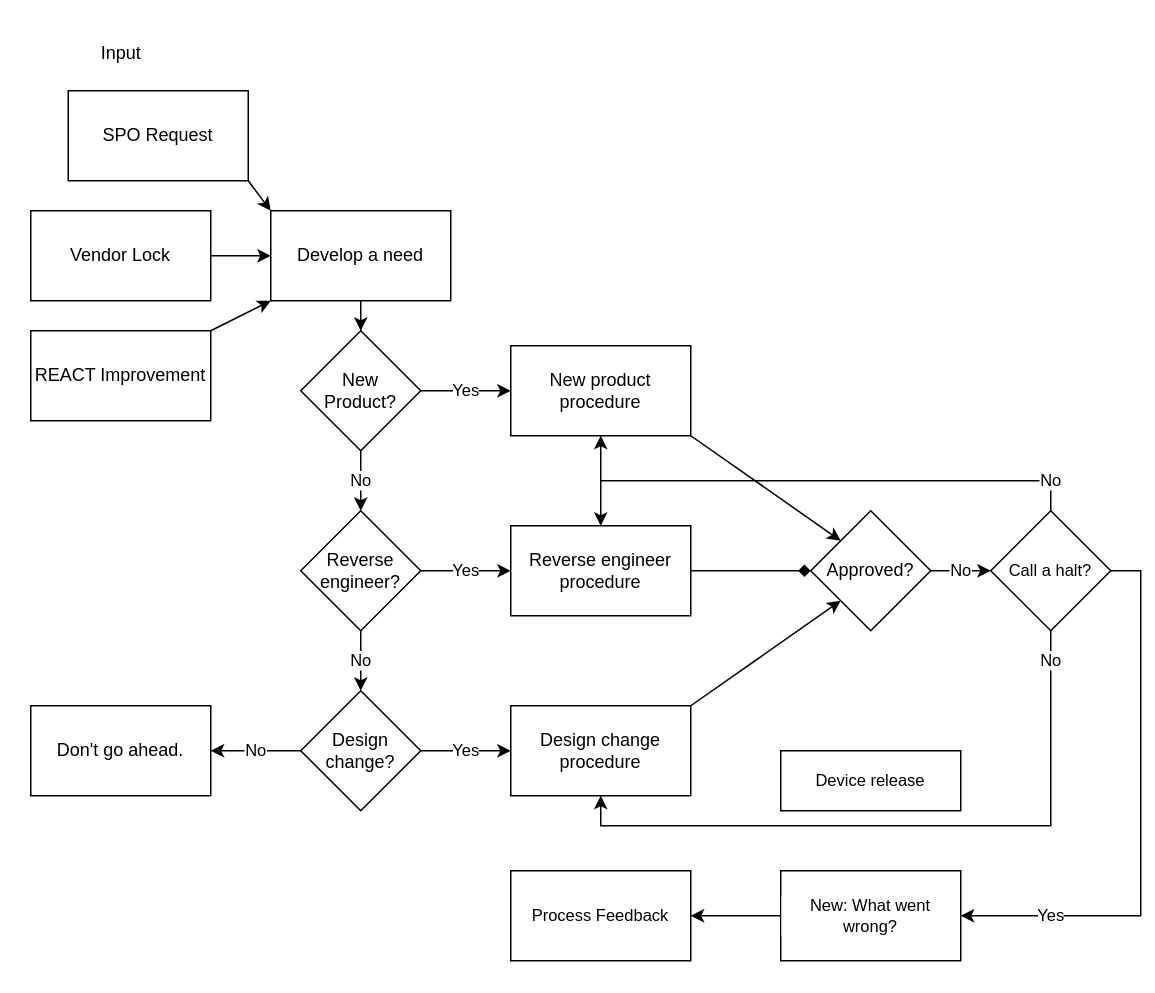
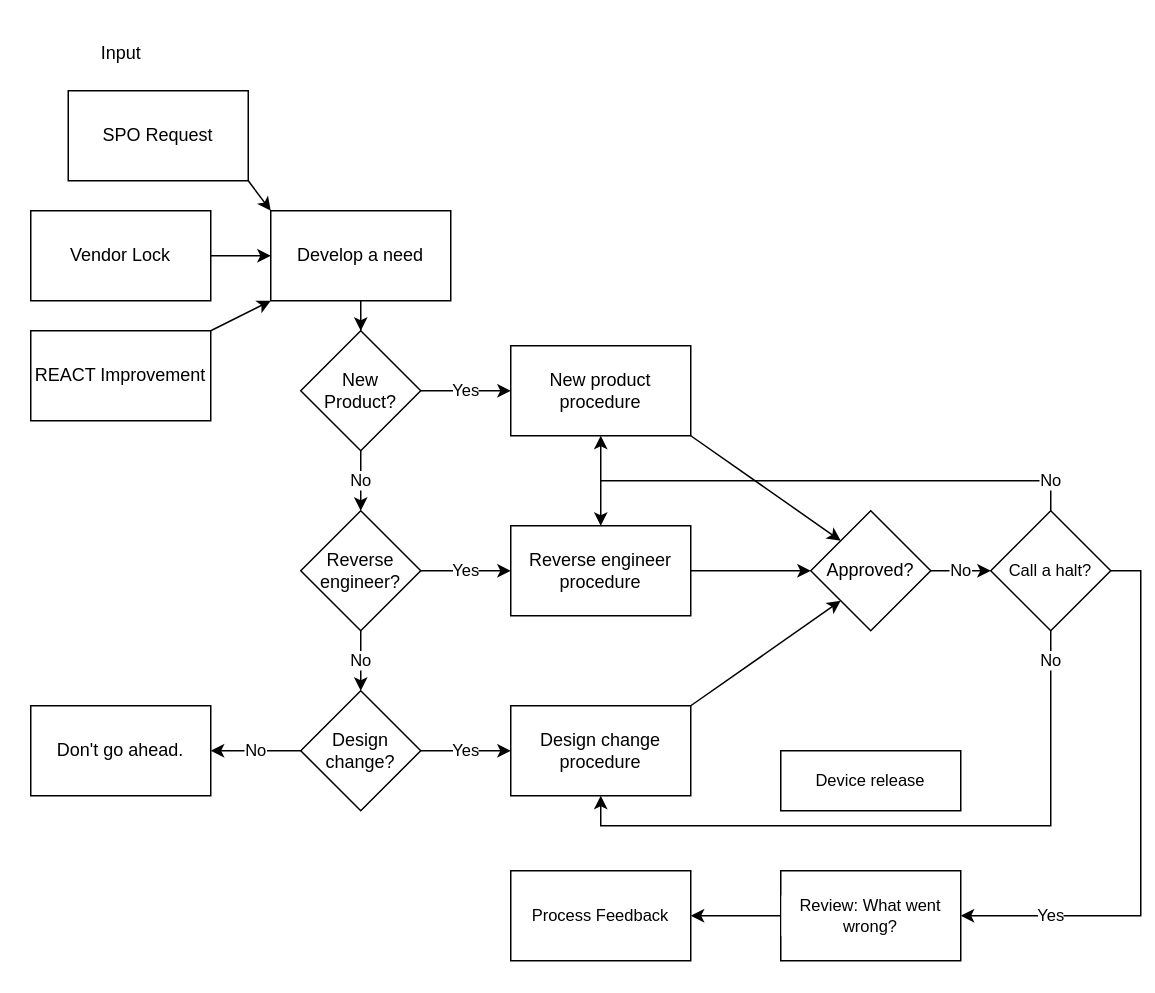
(798, 571) -> (799, 571)
(871, 916) -> (871, 916)
